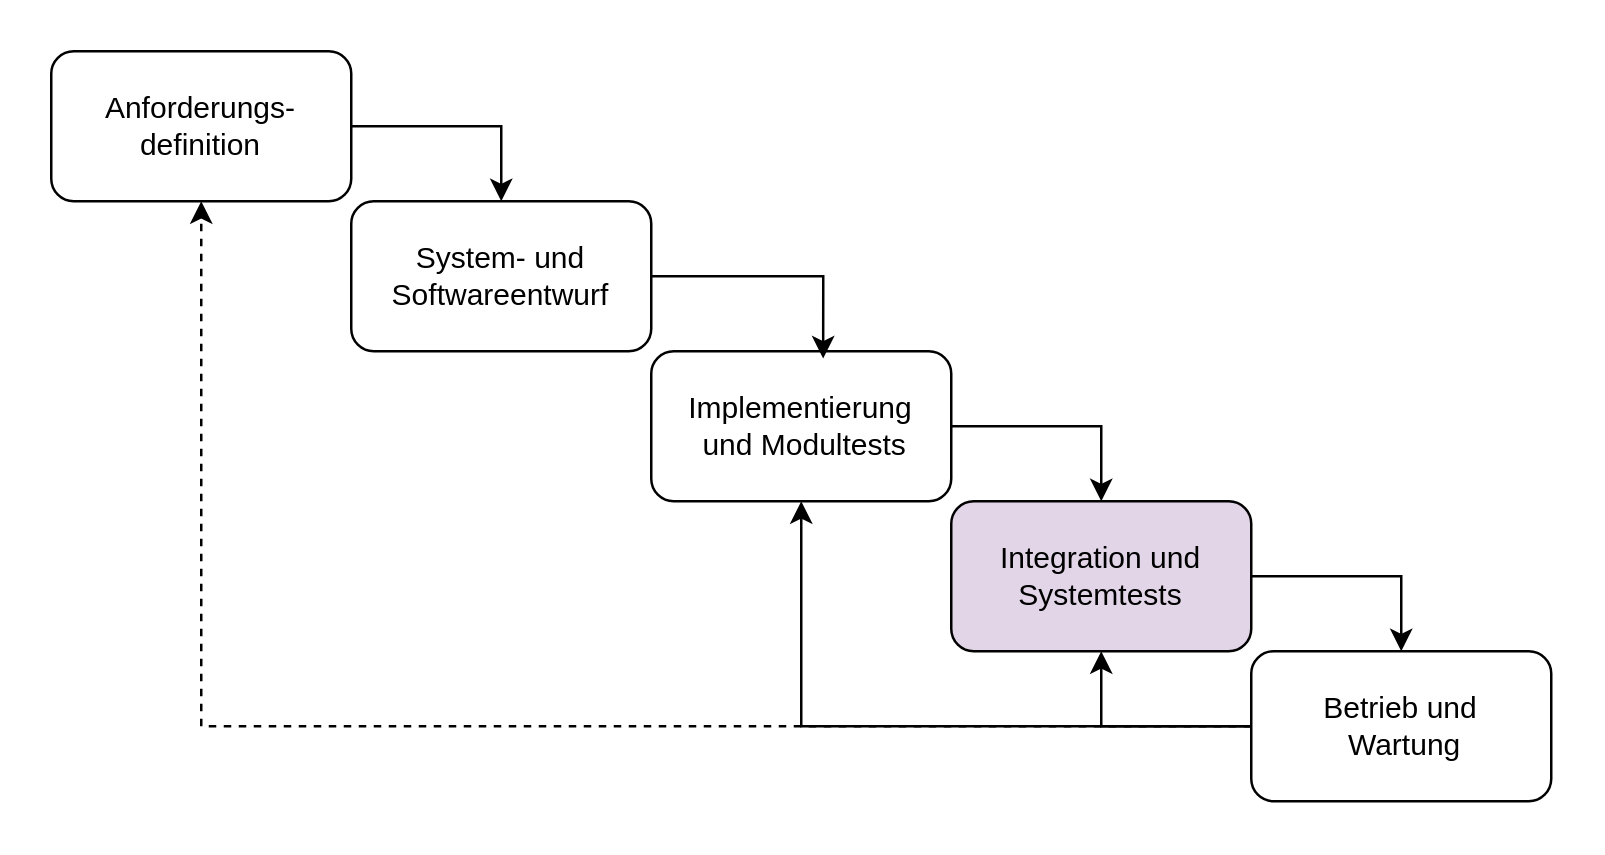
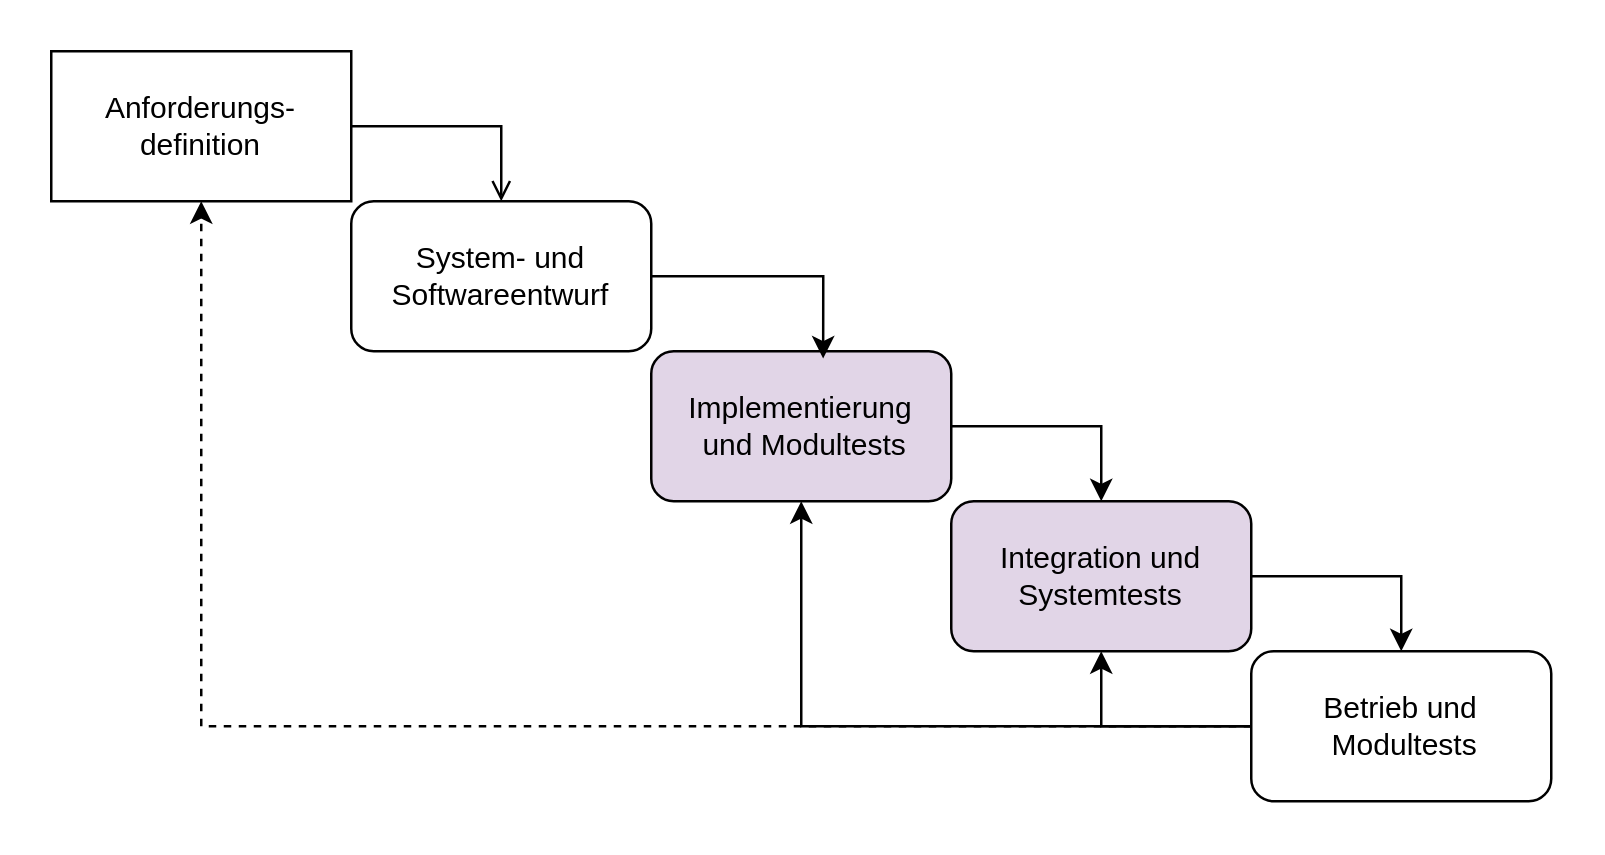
(201, 126) -> (201, 126)
(501, 183) -> (501, 187)
(801, 426) -> (801, 426)
(1401, 726) -> (1401, 726)
